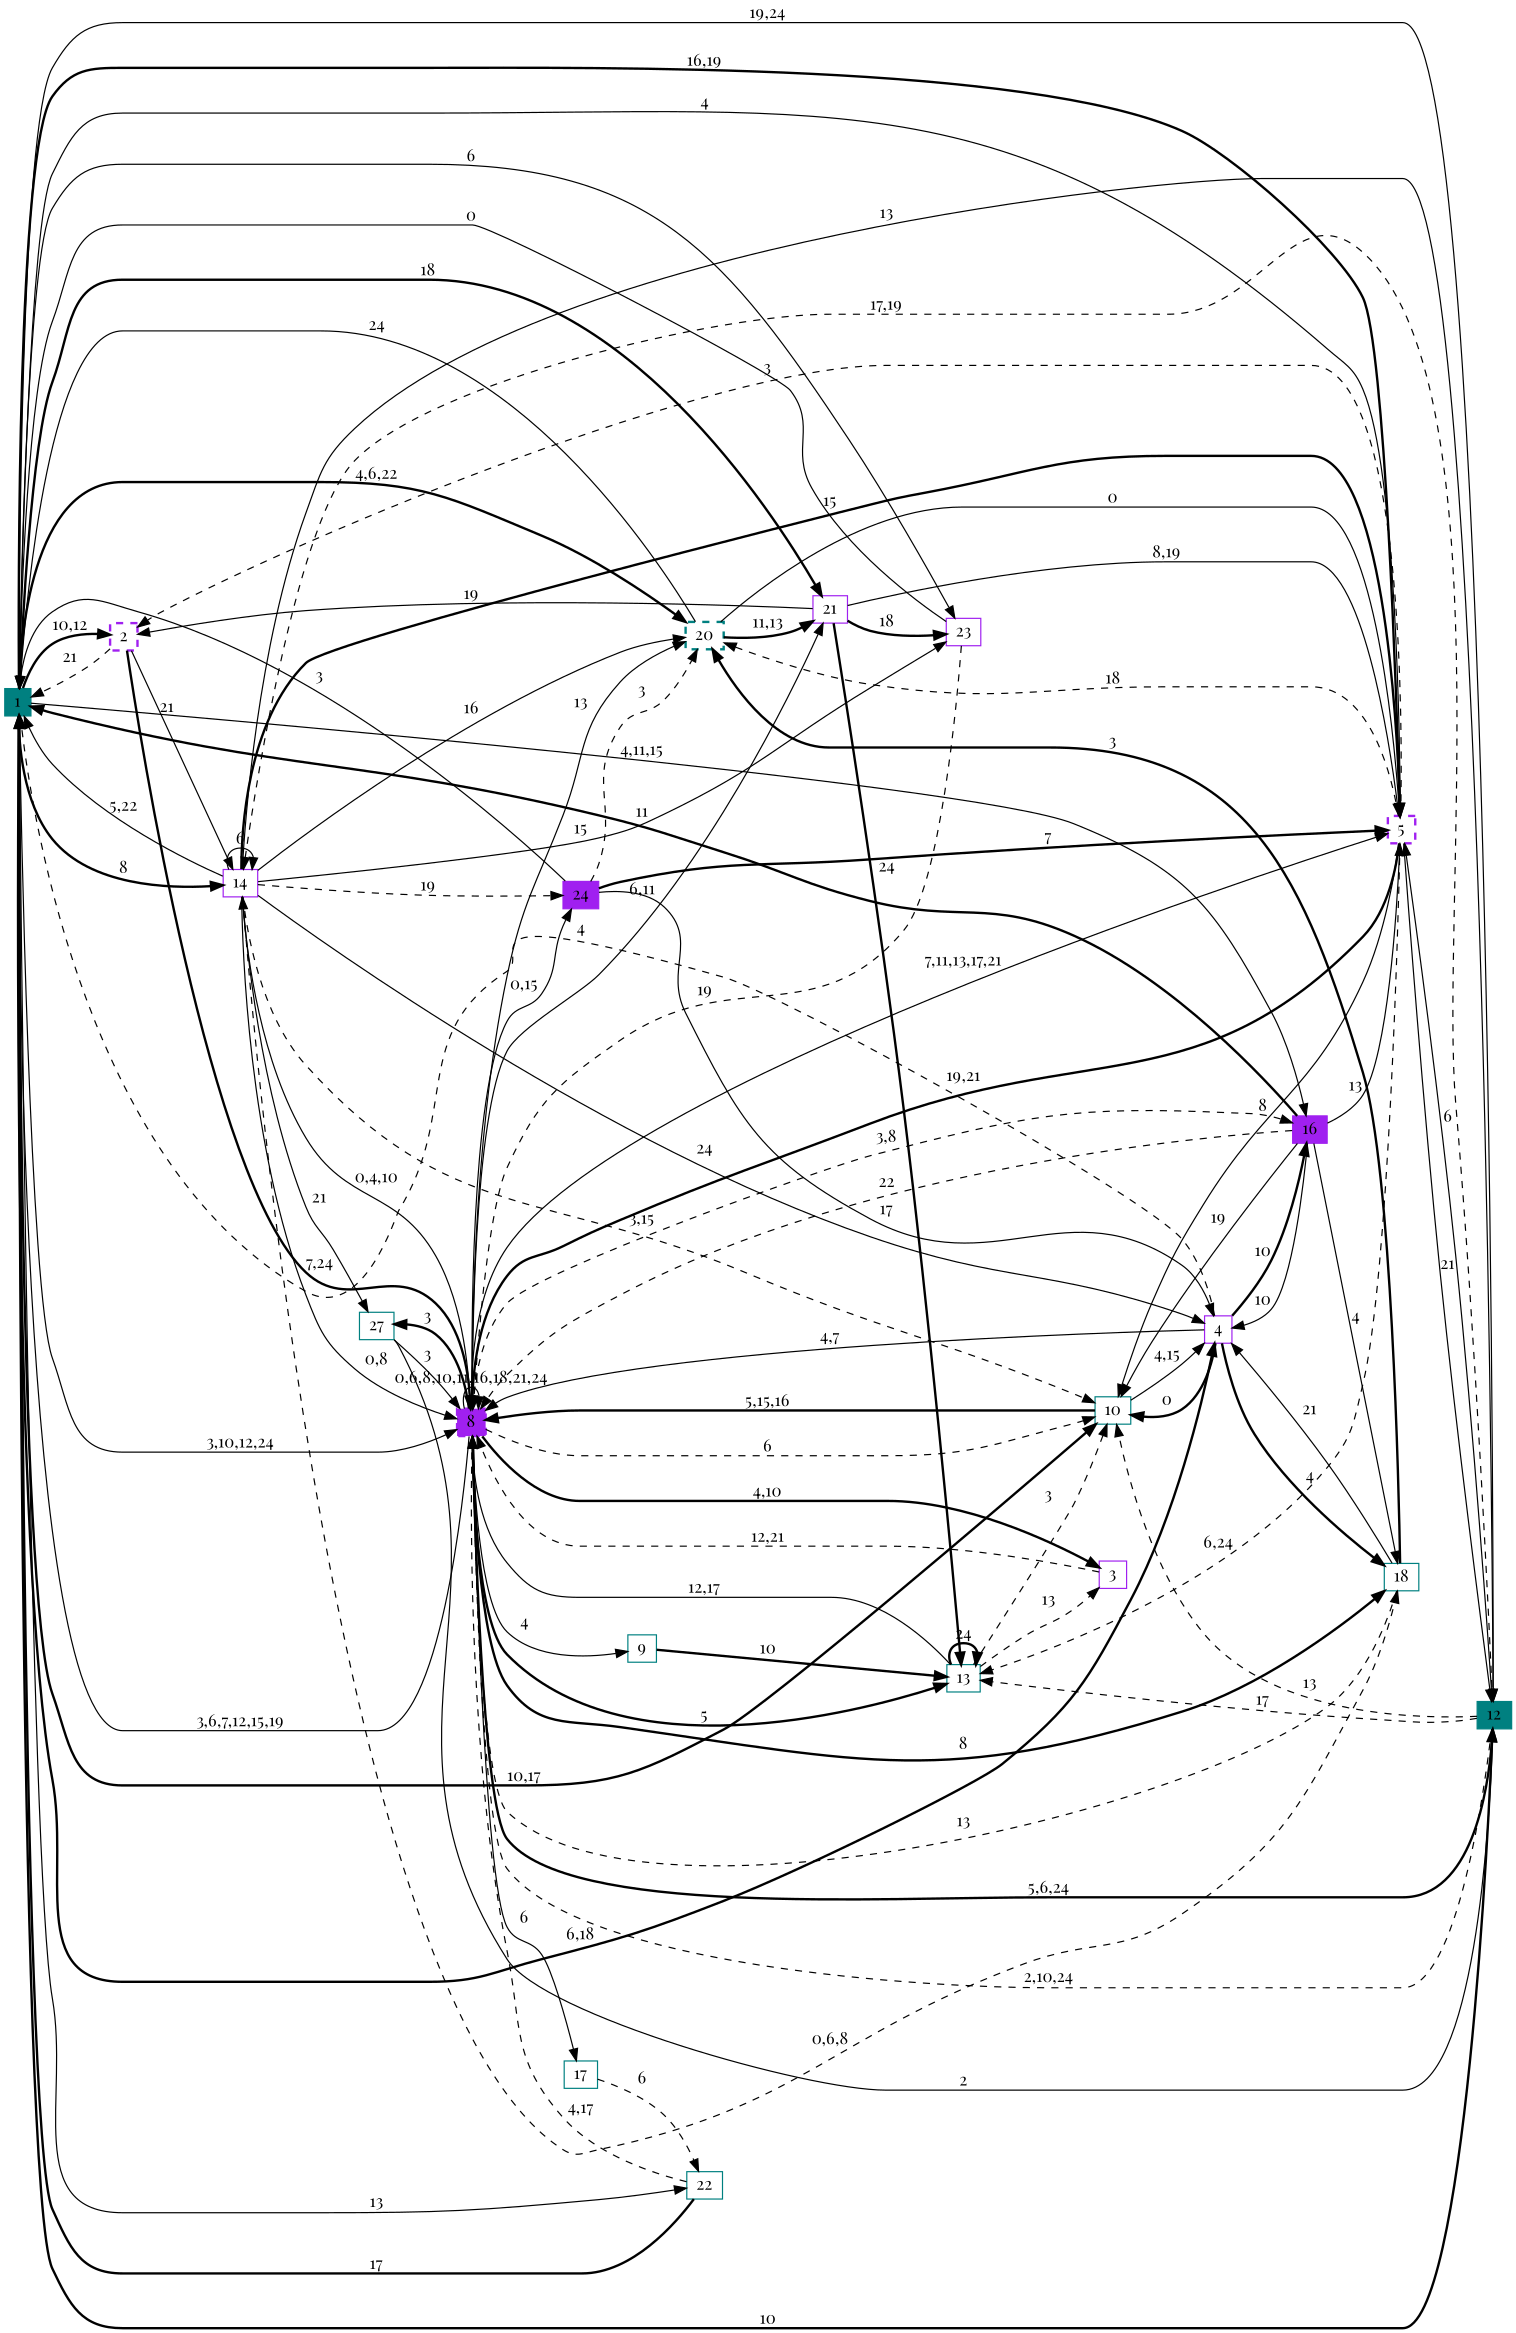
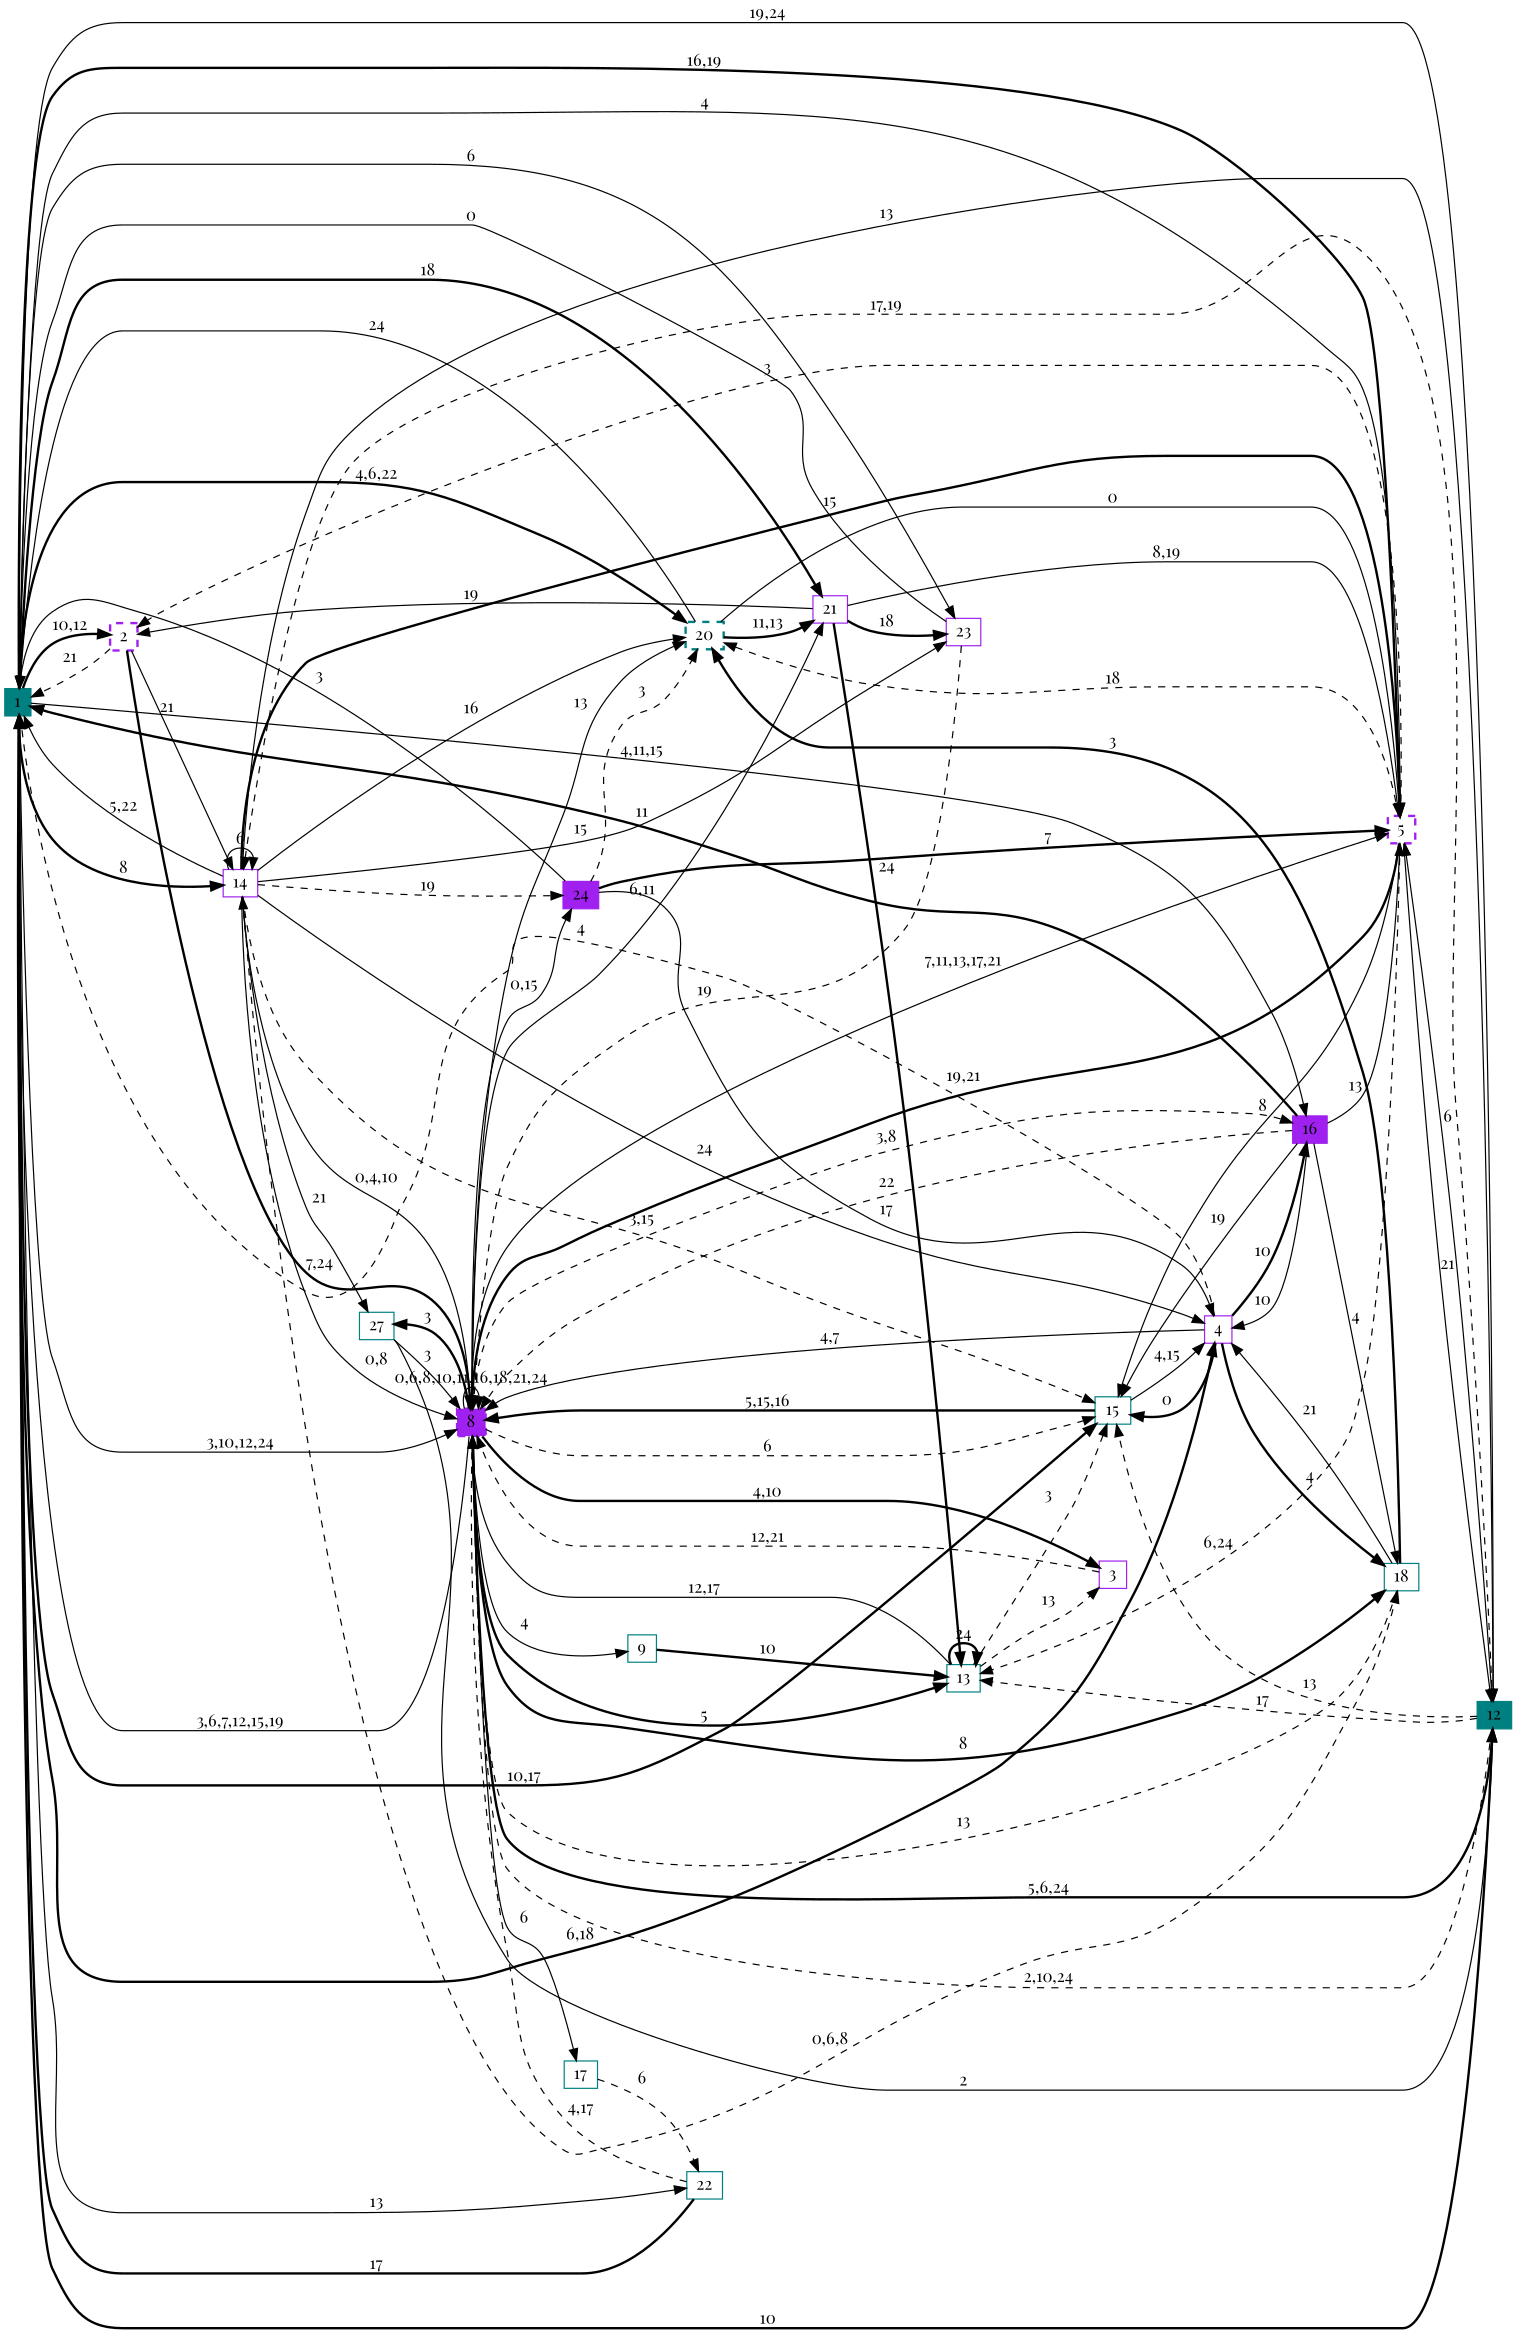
(1113, 1410) -> (1113, 1410)
